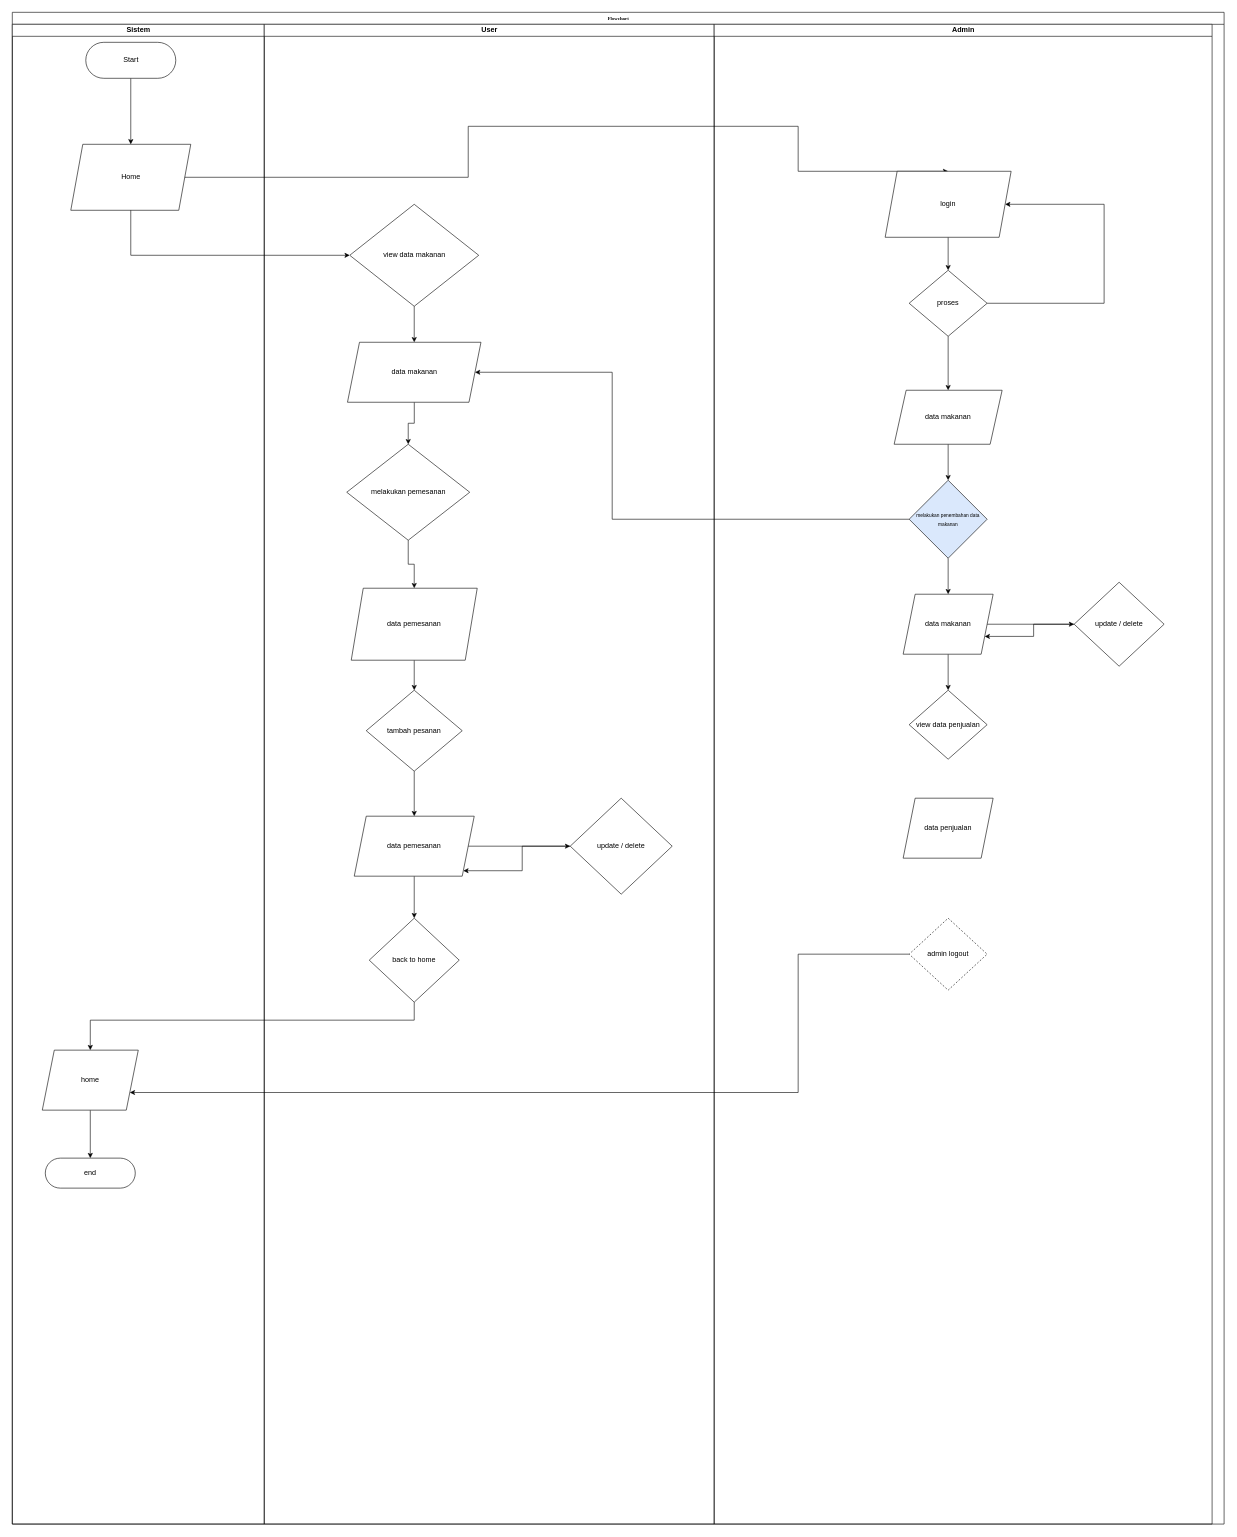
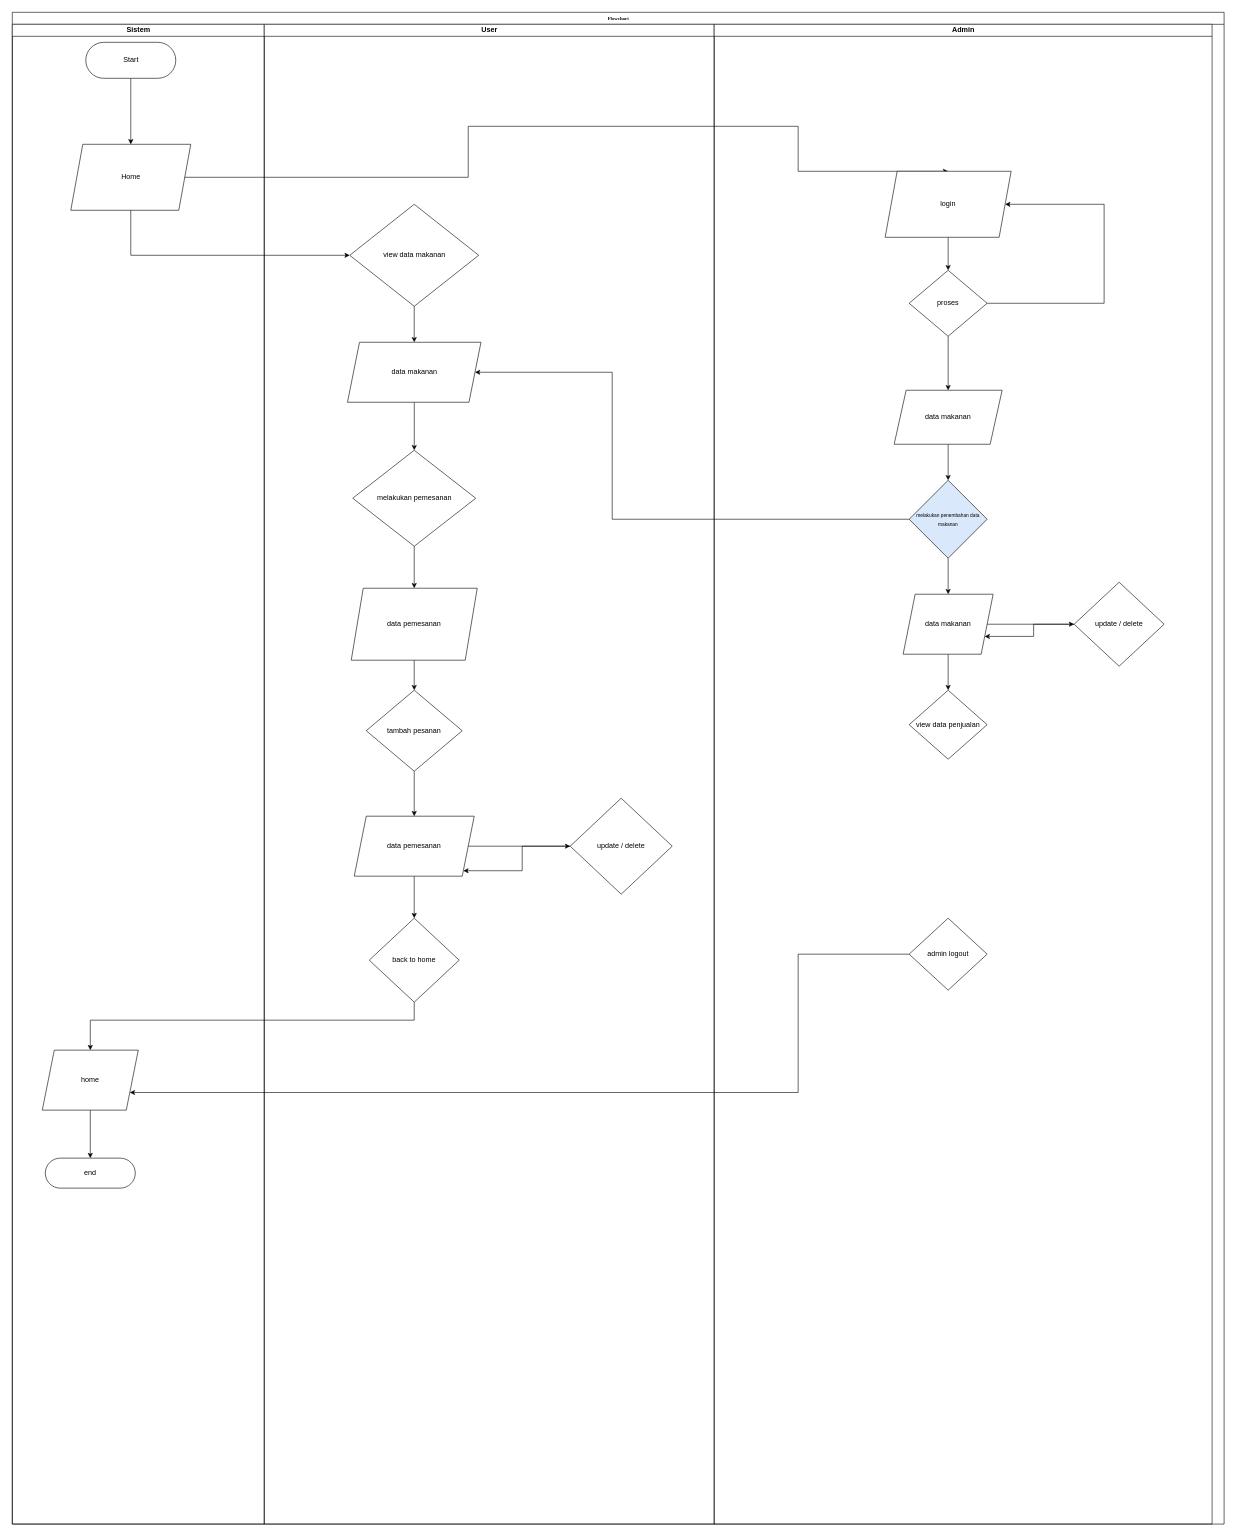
(408, 492) -> (414, 498)
(948, 828) -> none
(948, 954) -> (948, 954)
